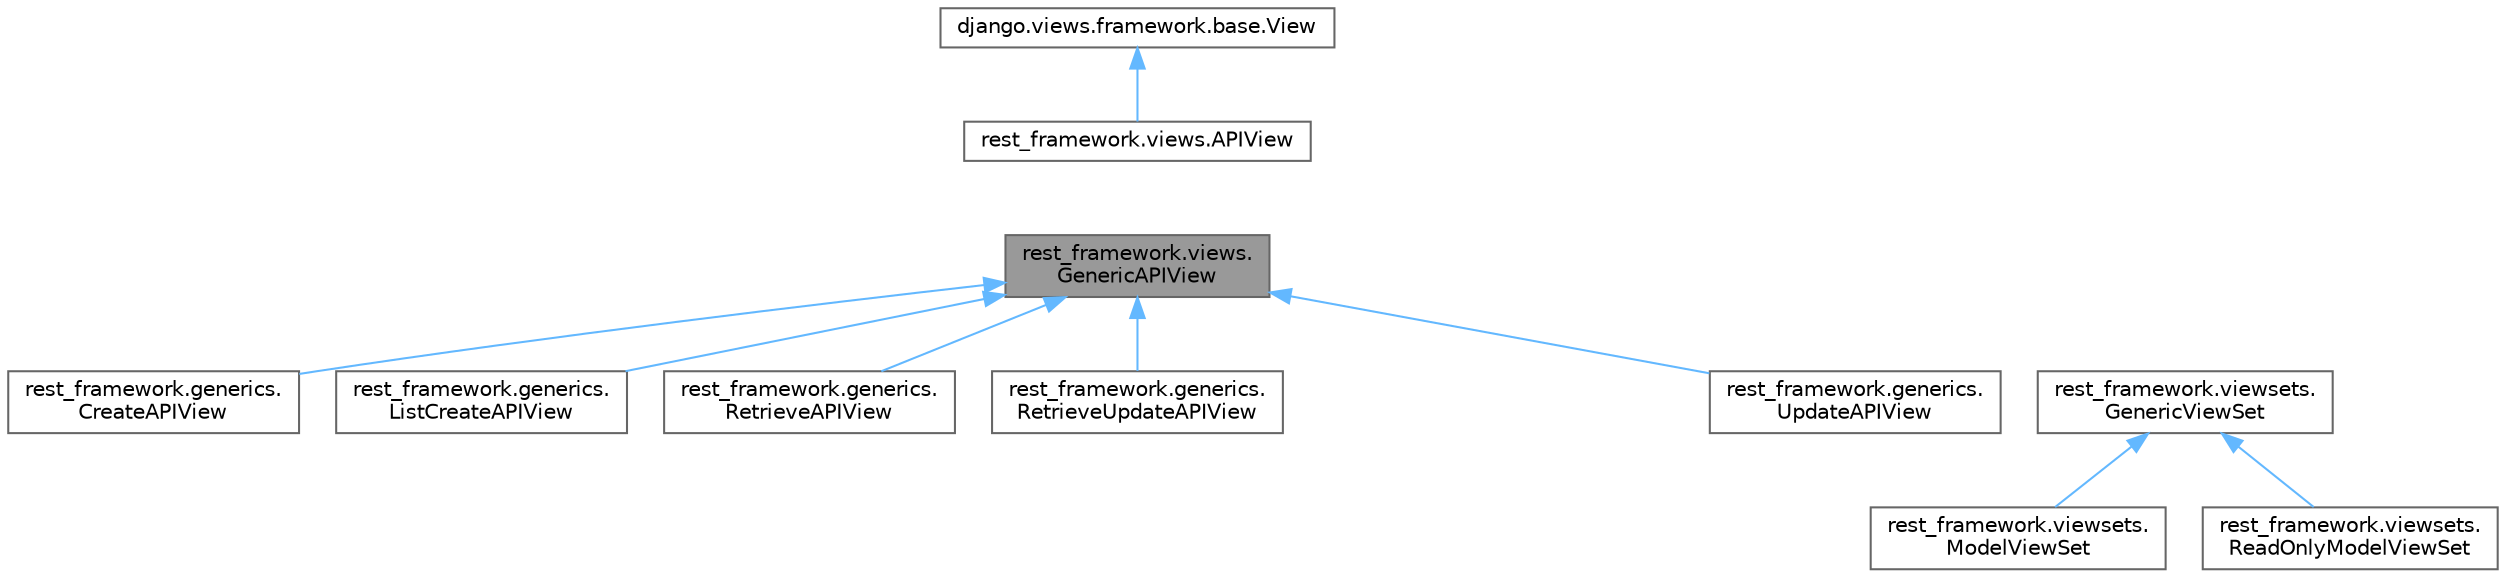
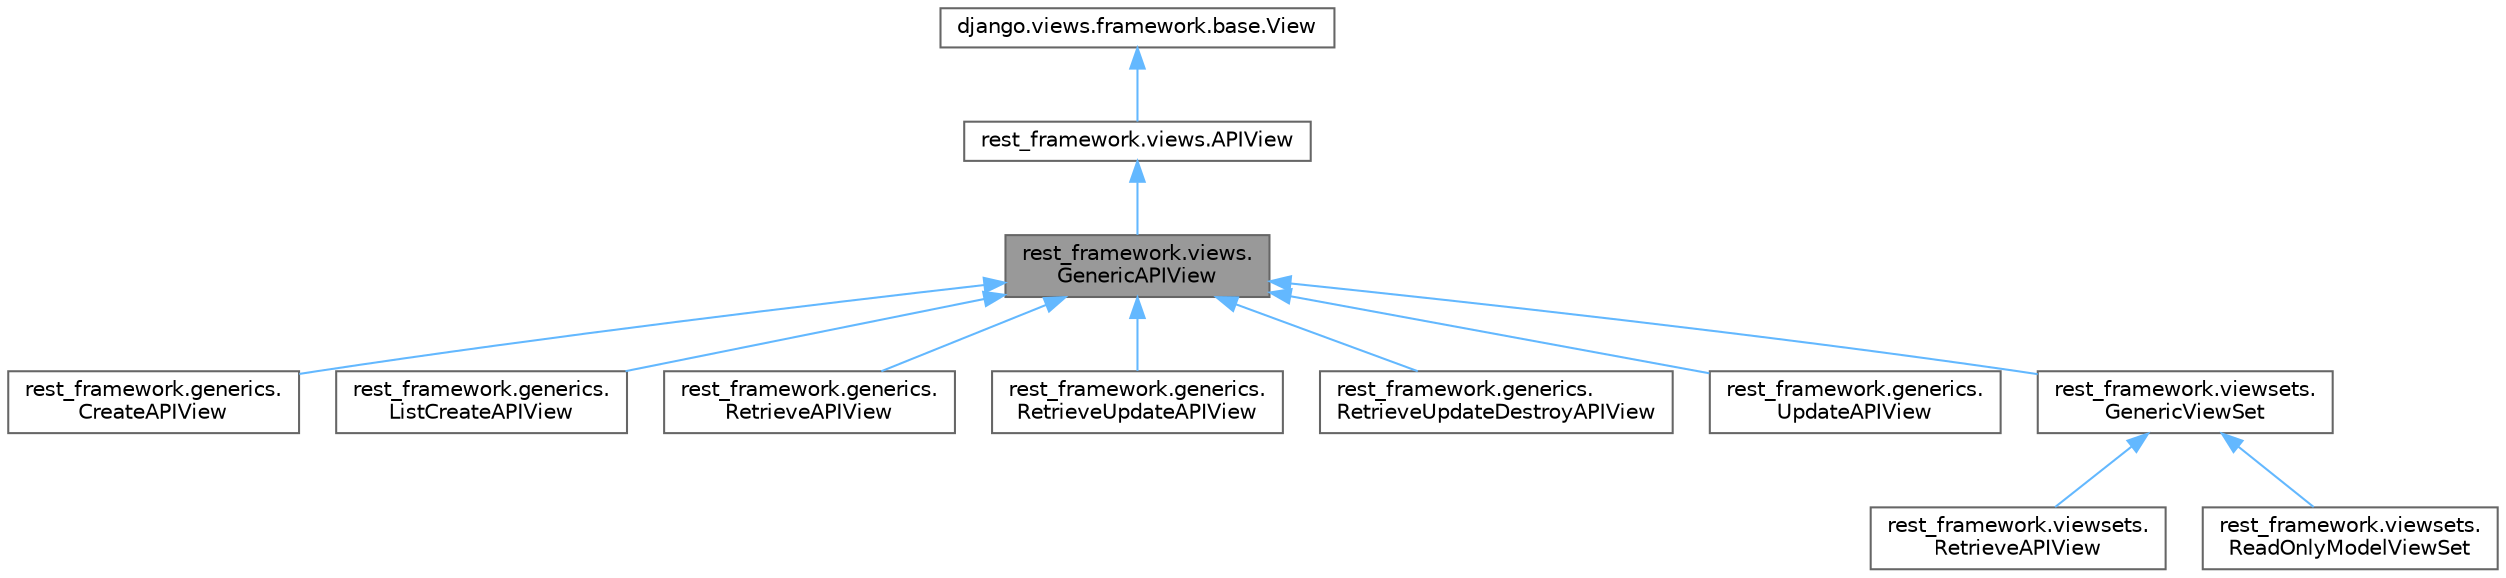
none -> (1137, 209)
none -> (1665, 325)
none -> (1496, 402)
(2018, 538) -> (2018, 538)
